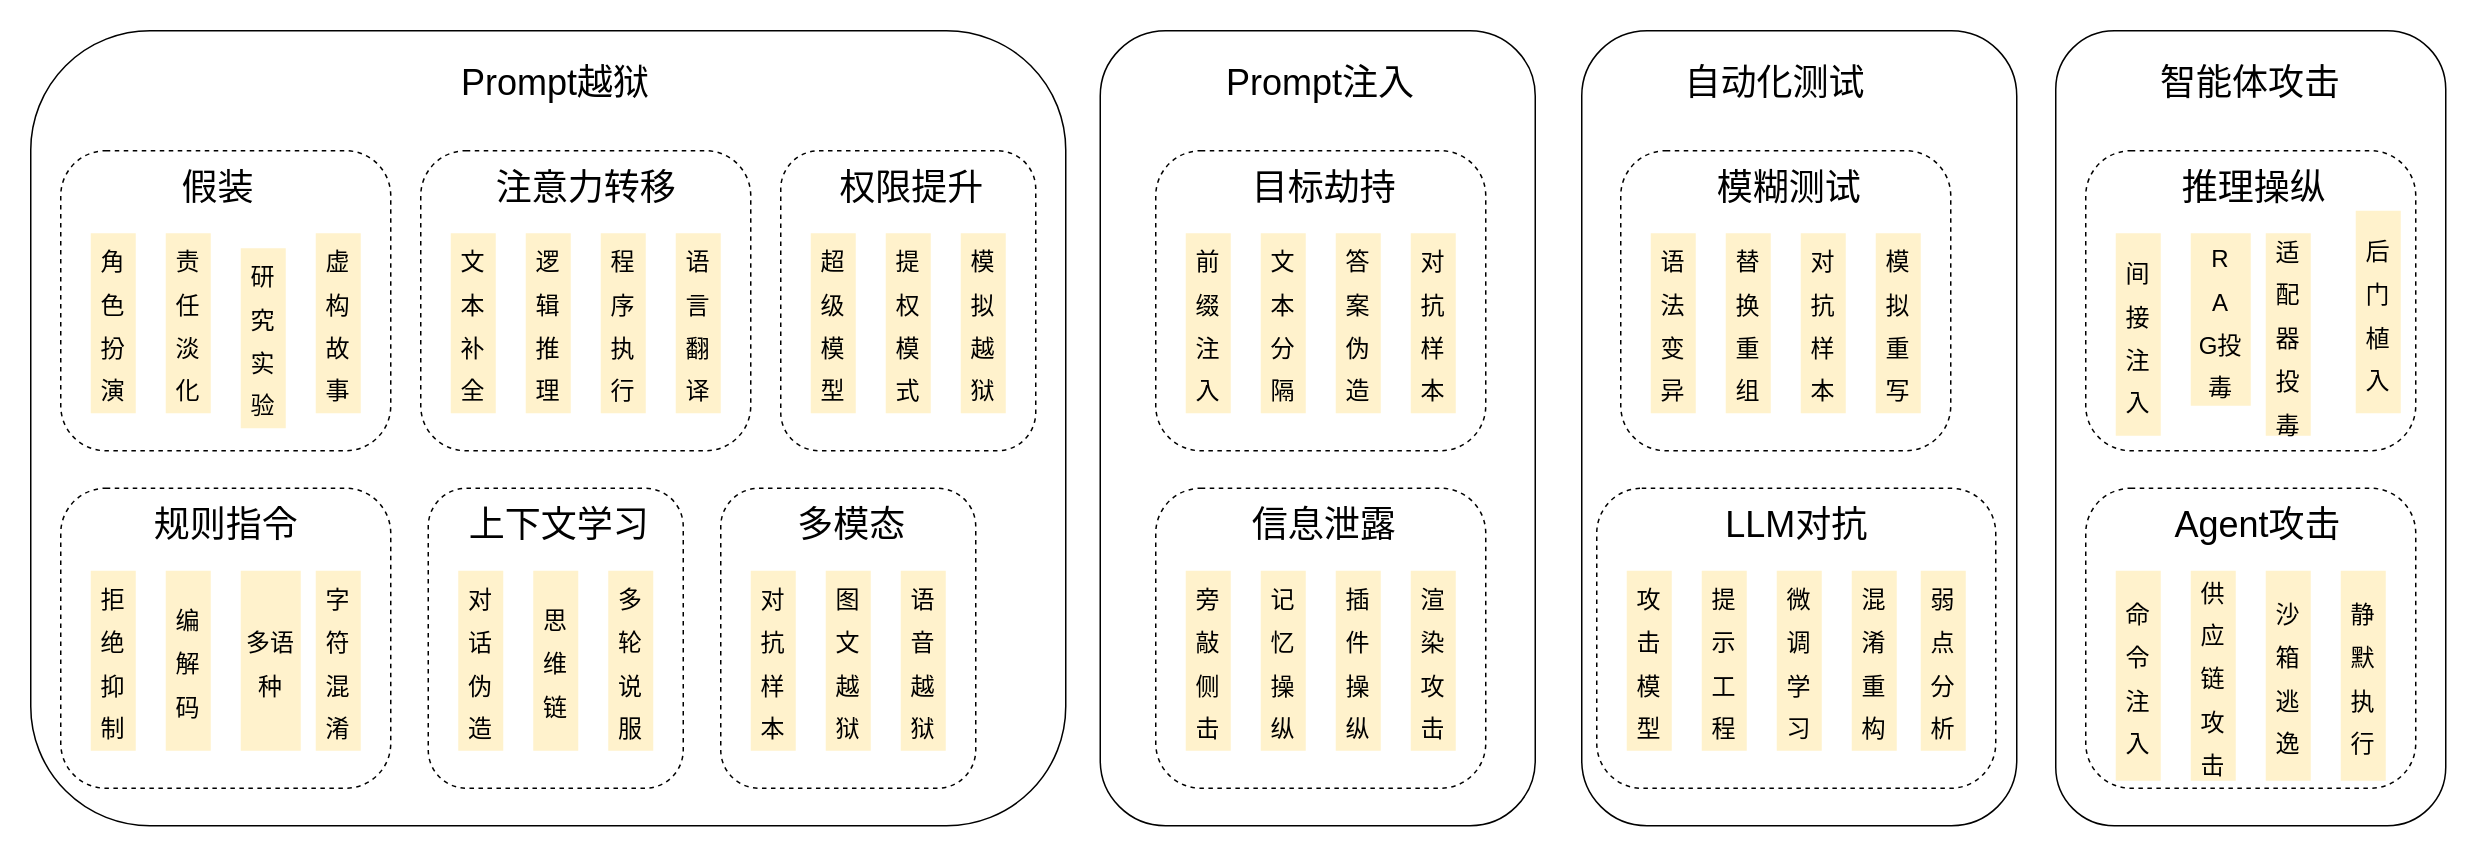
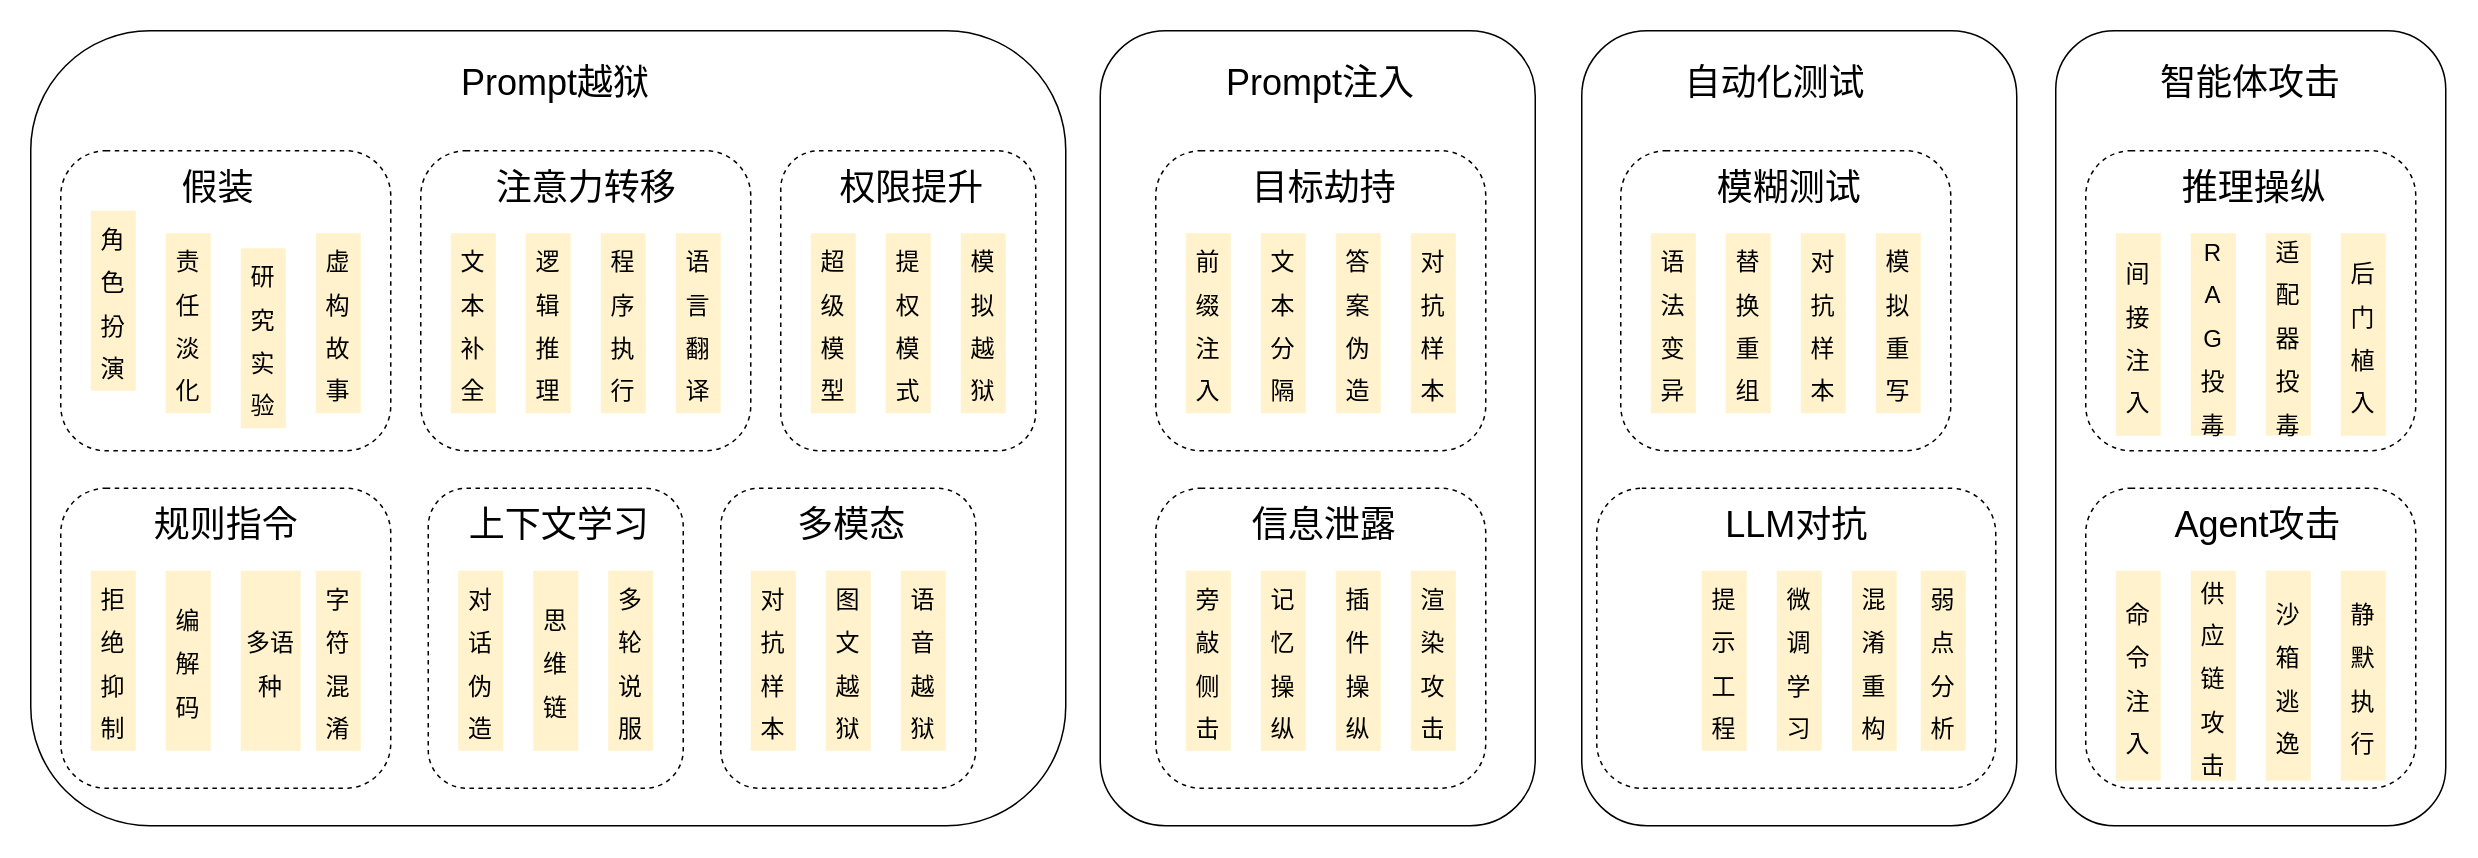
(2378, 312) -> (2363, 335)
(2221, 320) -> (2213, 335)
(113, 323) -> (113, 301)
(1649, 661) -> none
